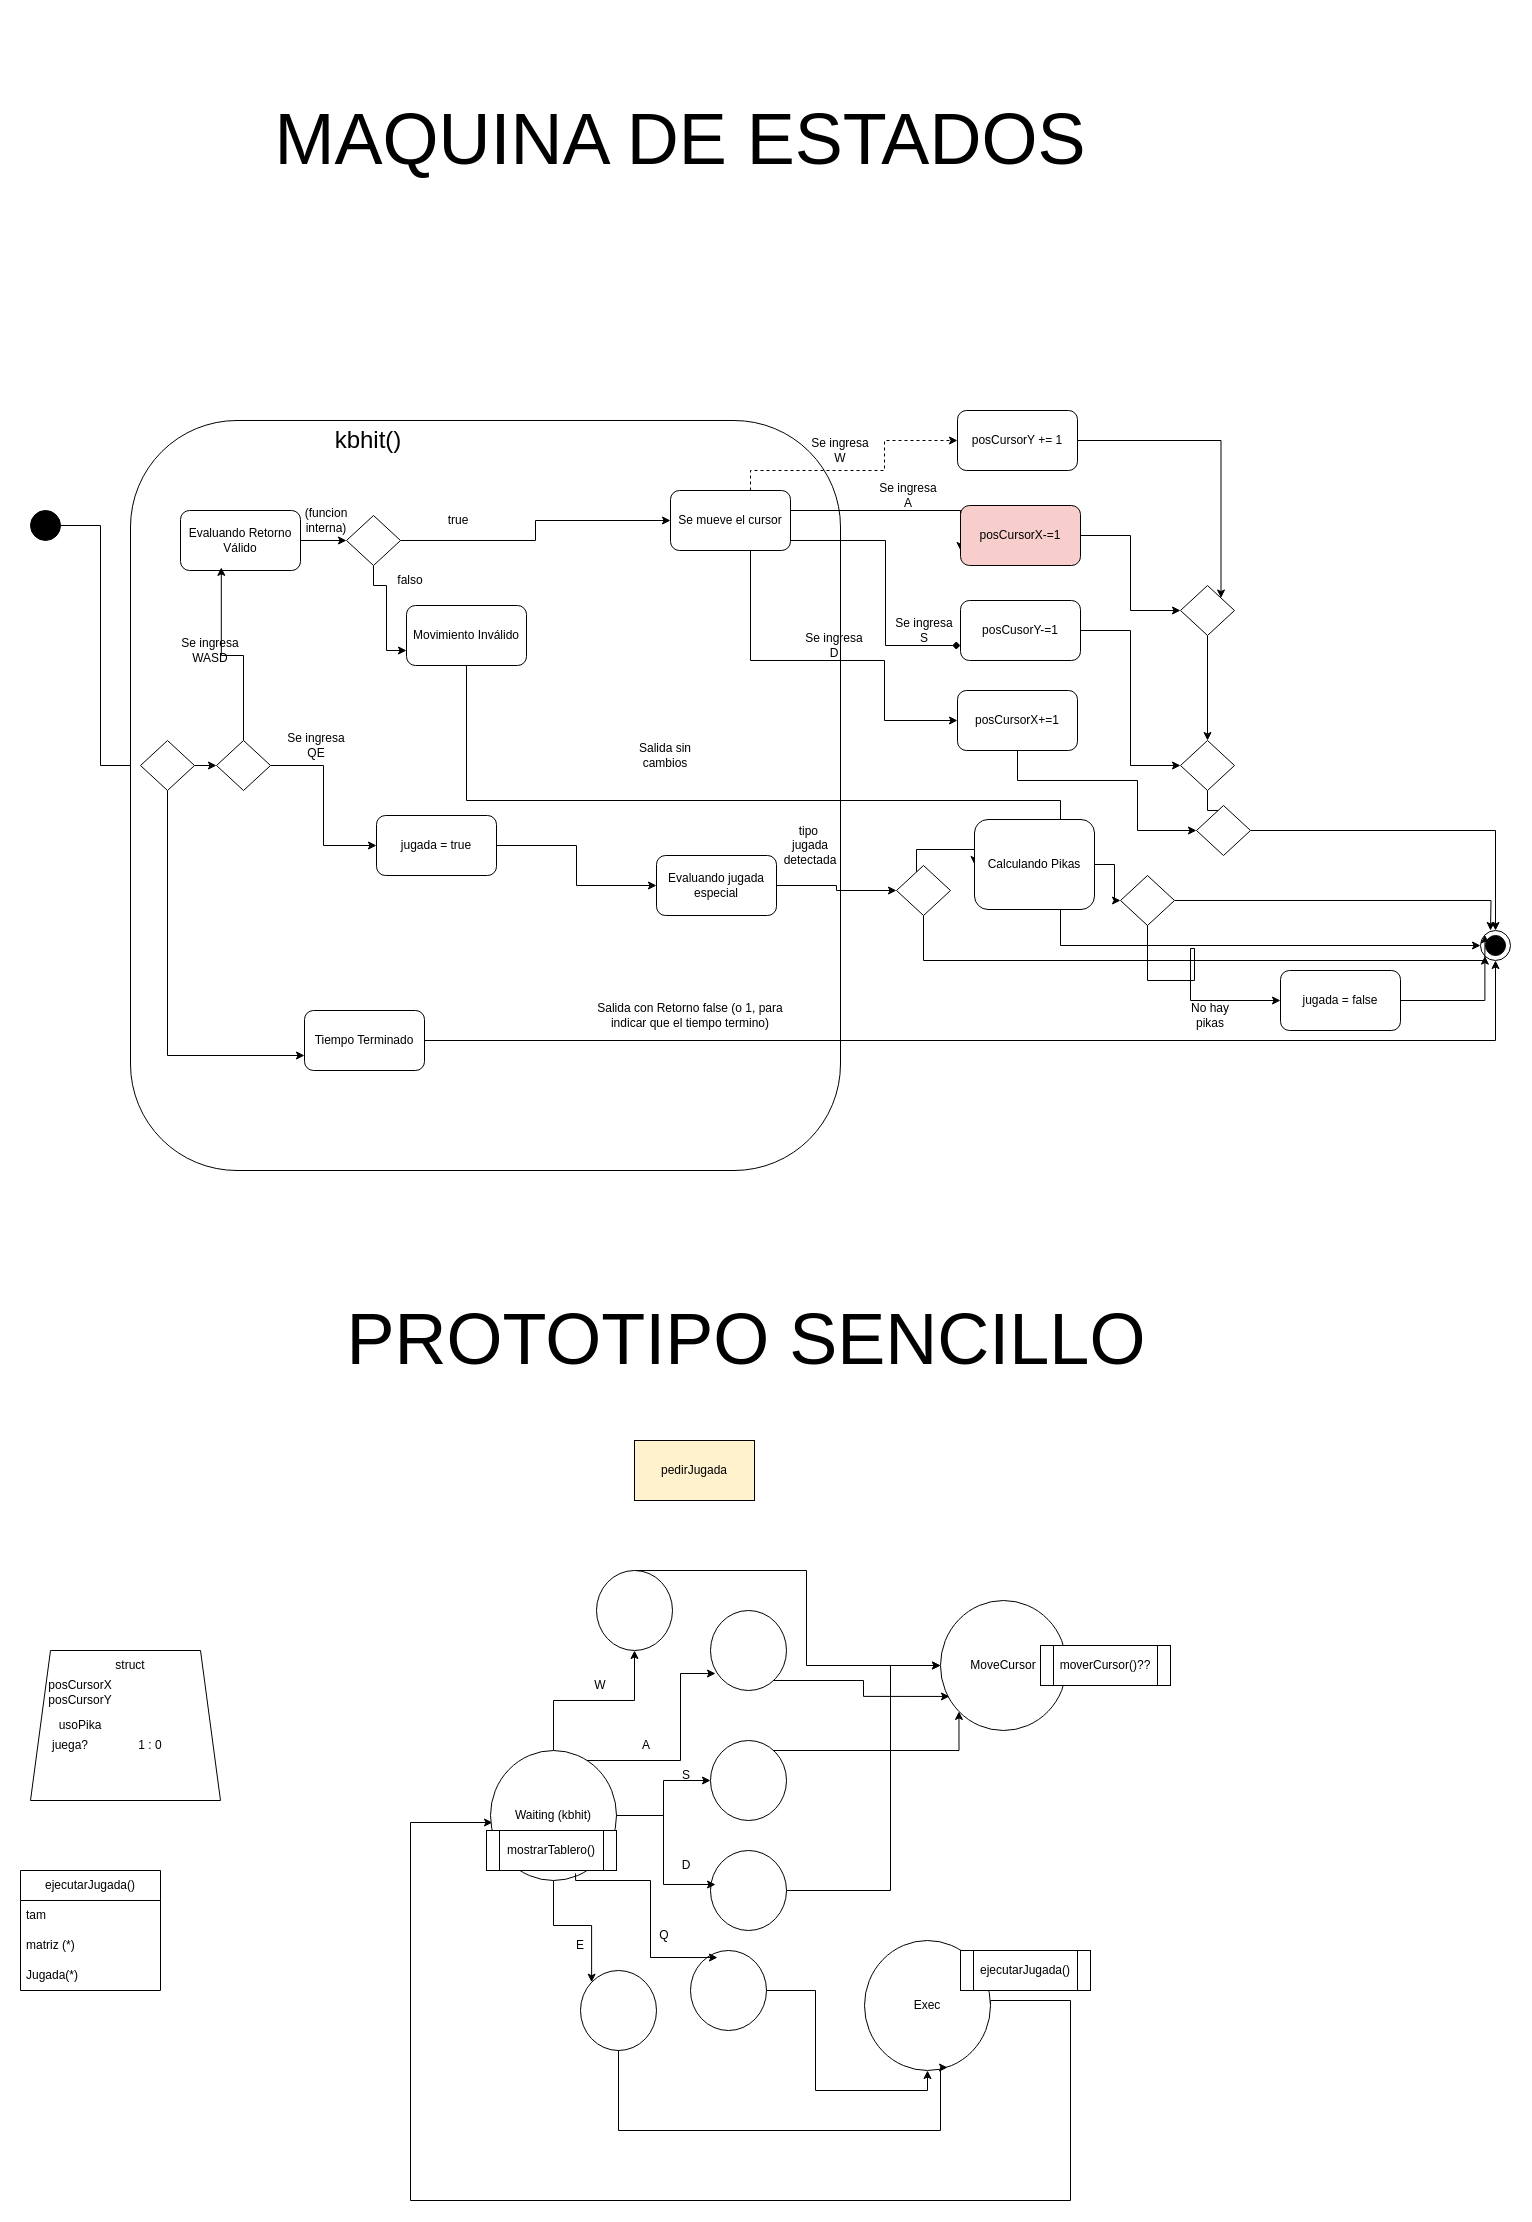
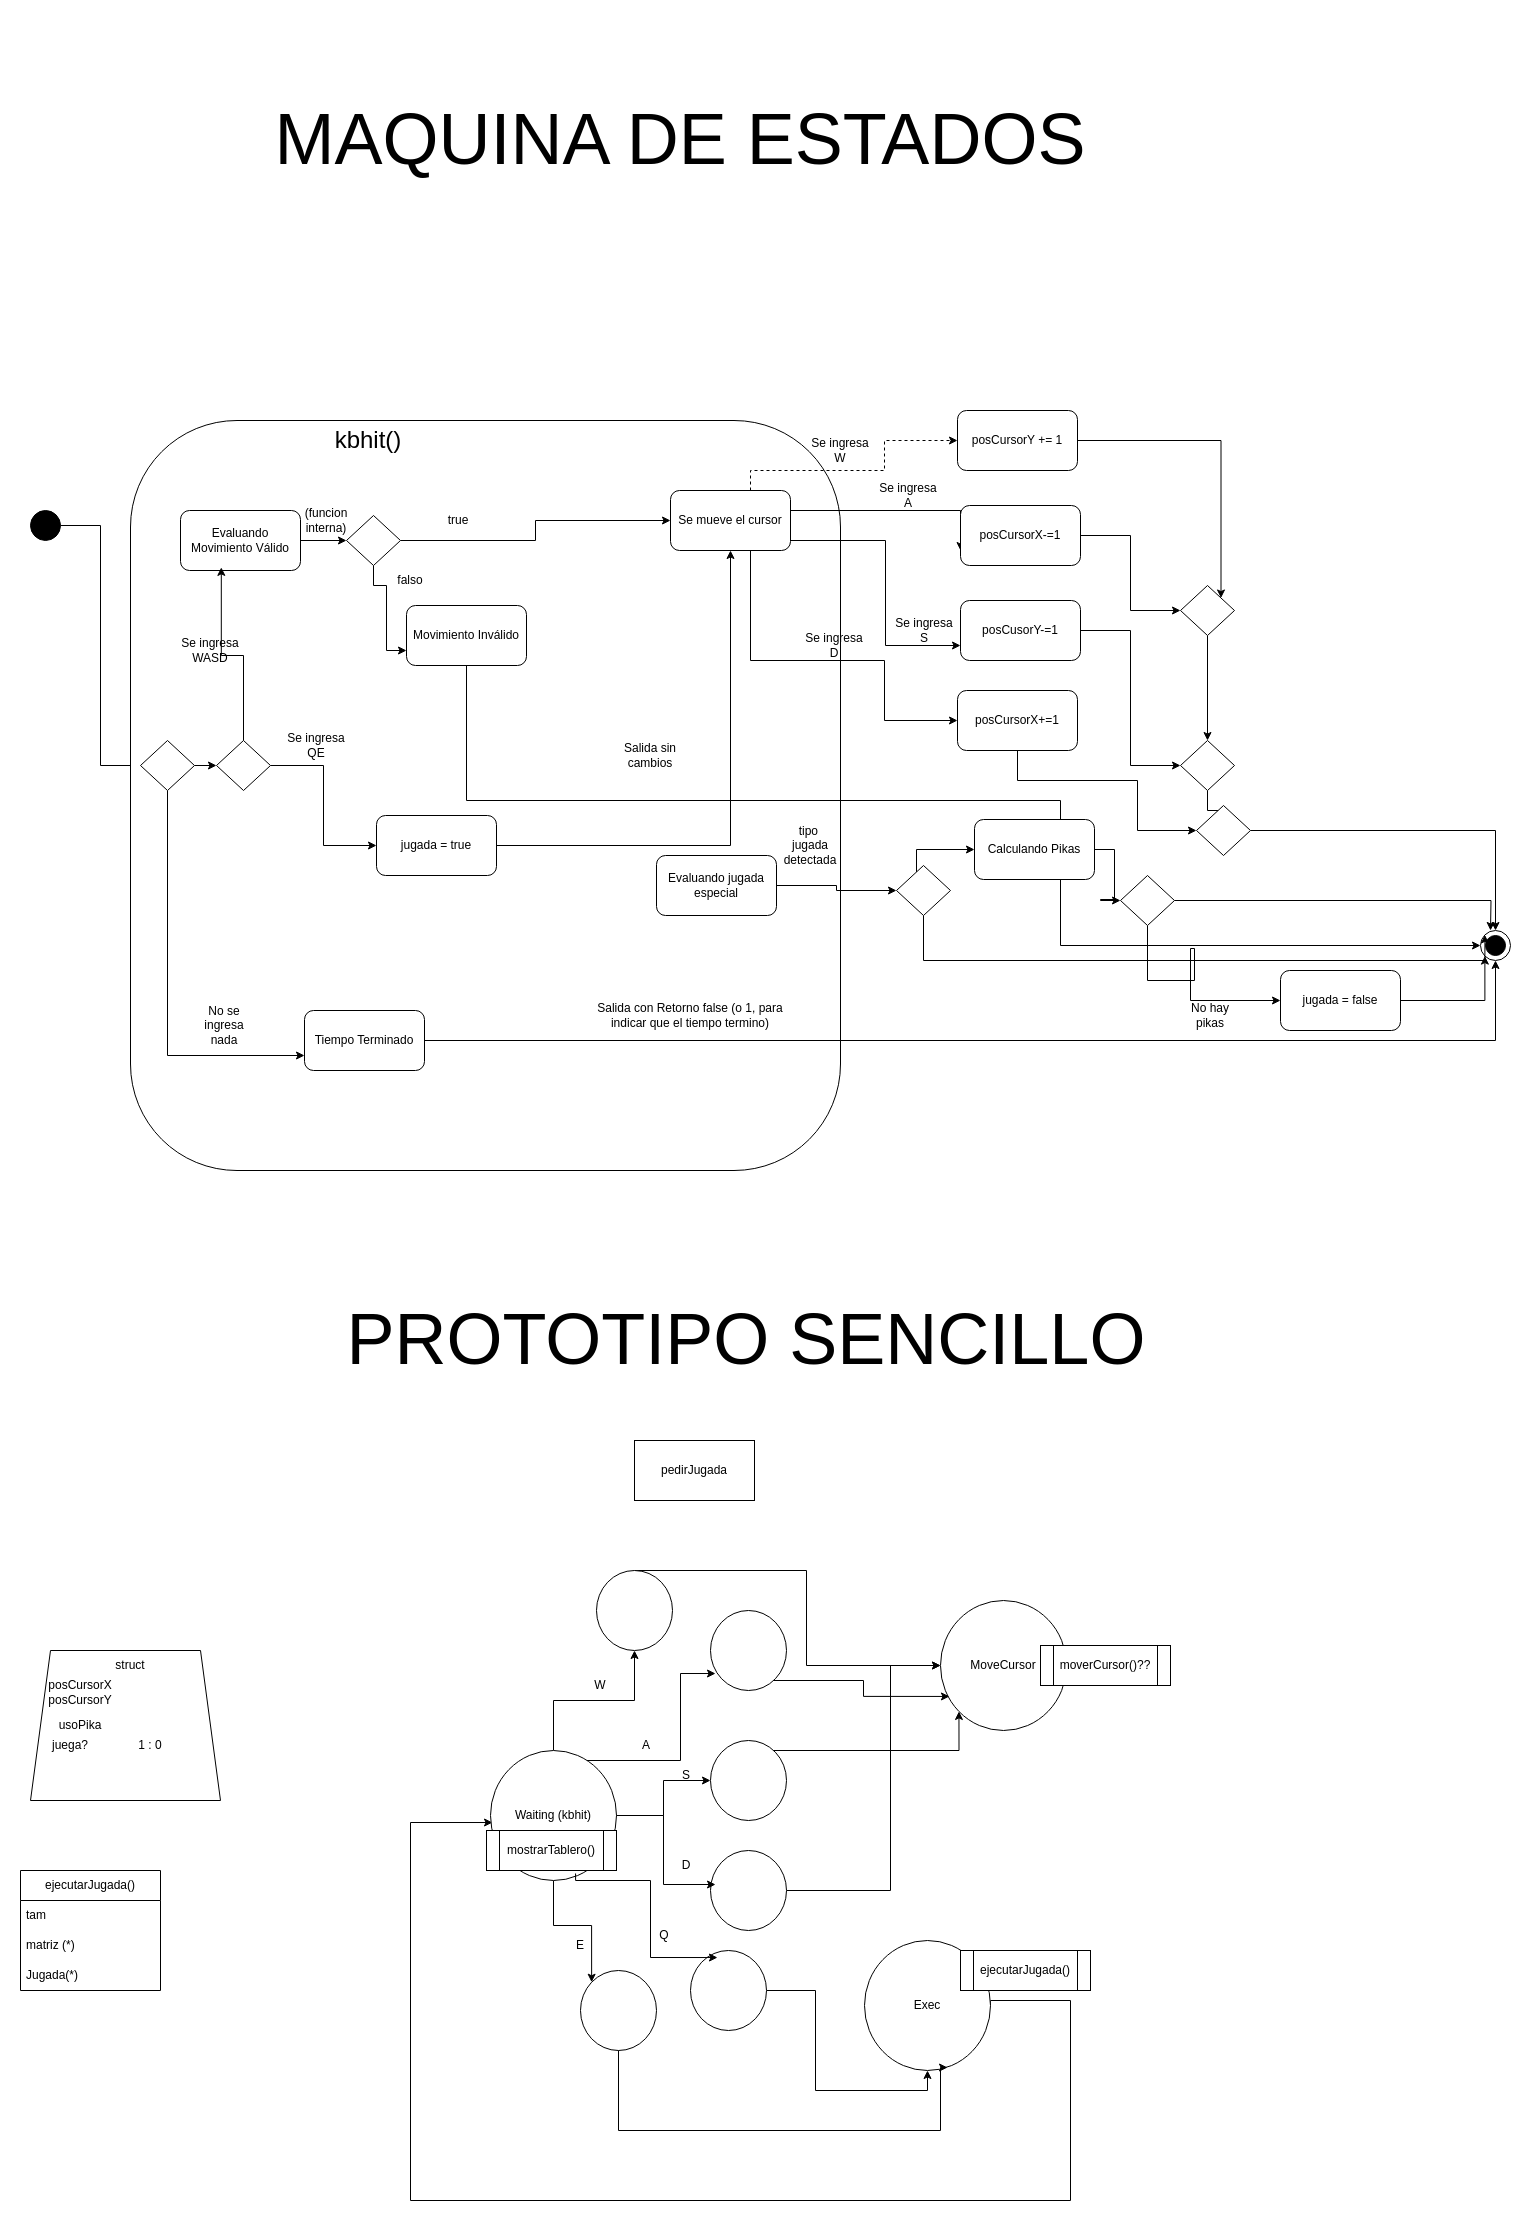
(1021, 536) -> (1021, 536)
(241, 541) -> (241, 541)
(951, 646) -> (952, 646)
(666, 756) -> (651, 756)
(1035, 865) -> (1035, 850)
(592, 886) -> (731, 780)
none -> (225, 1026)
(695, 1471) -> (695, 1471)
